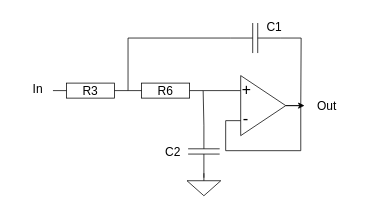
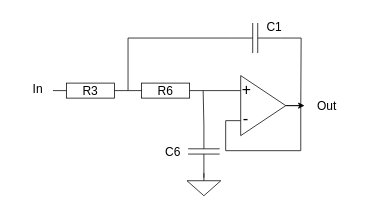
(173, 151) -> (173, 151)
